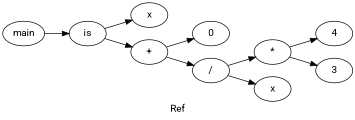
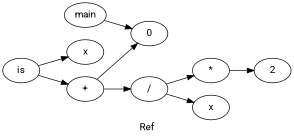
(53, 34) -> (115, 24)
(334, 34) -> (273, 71)
(334, 71) -> none
